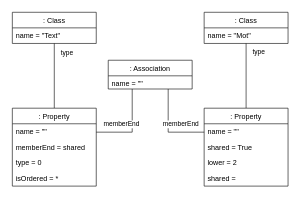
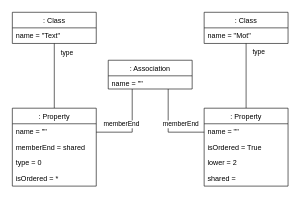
(232, 148) -> (237, 148)
